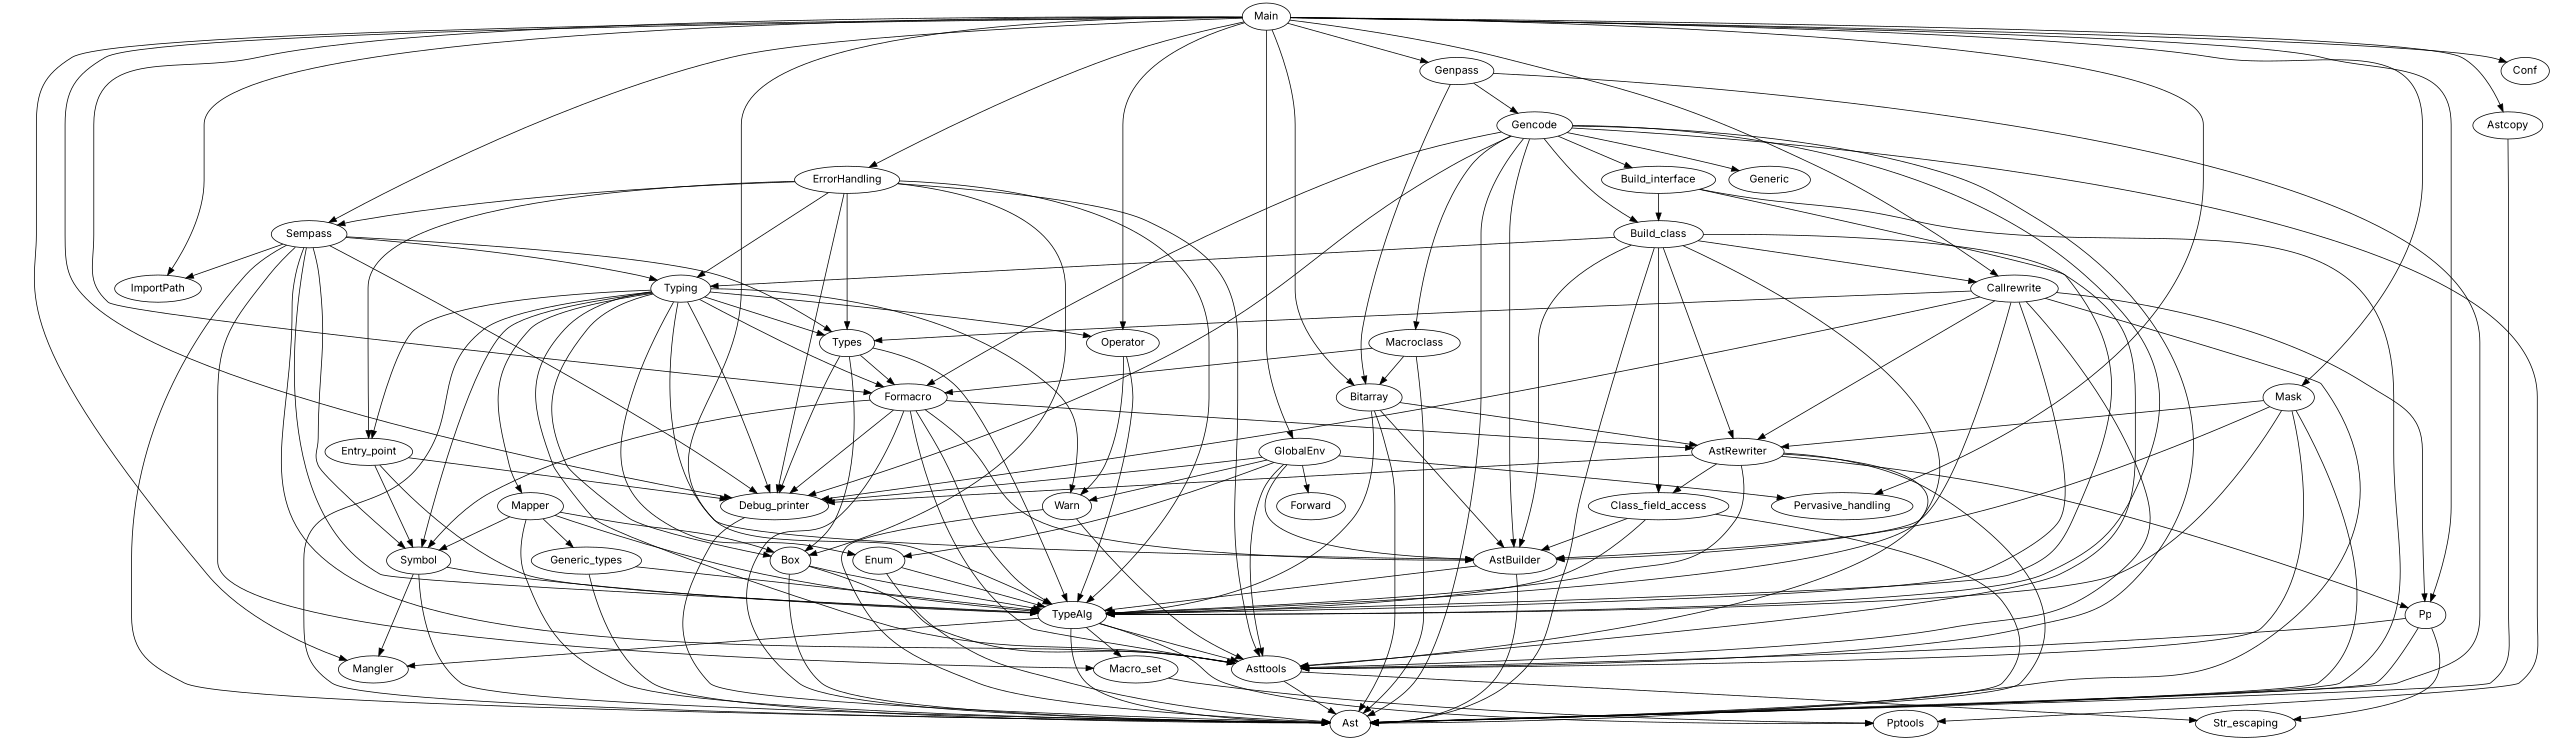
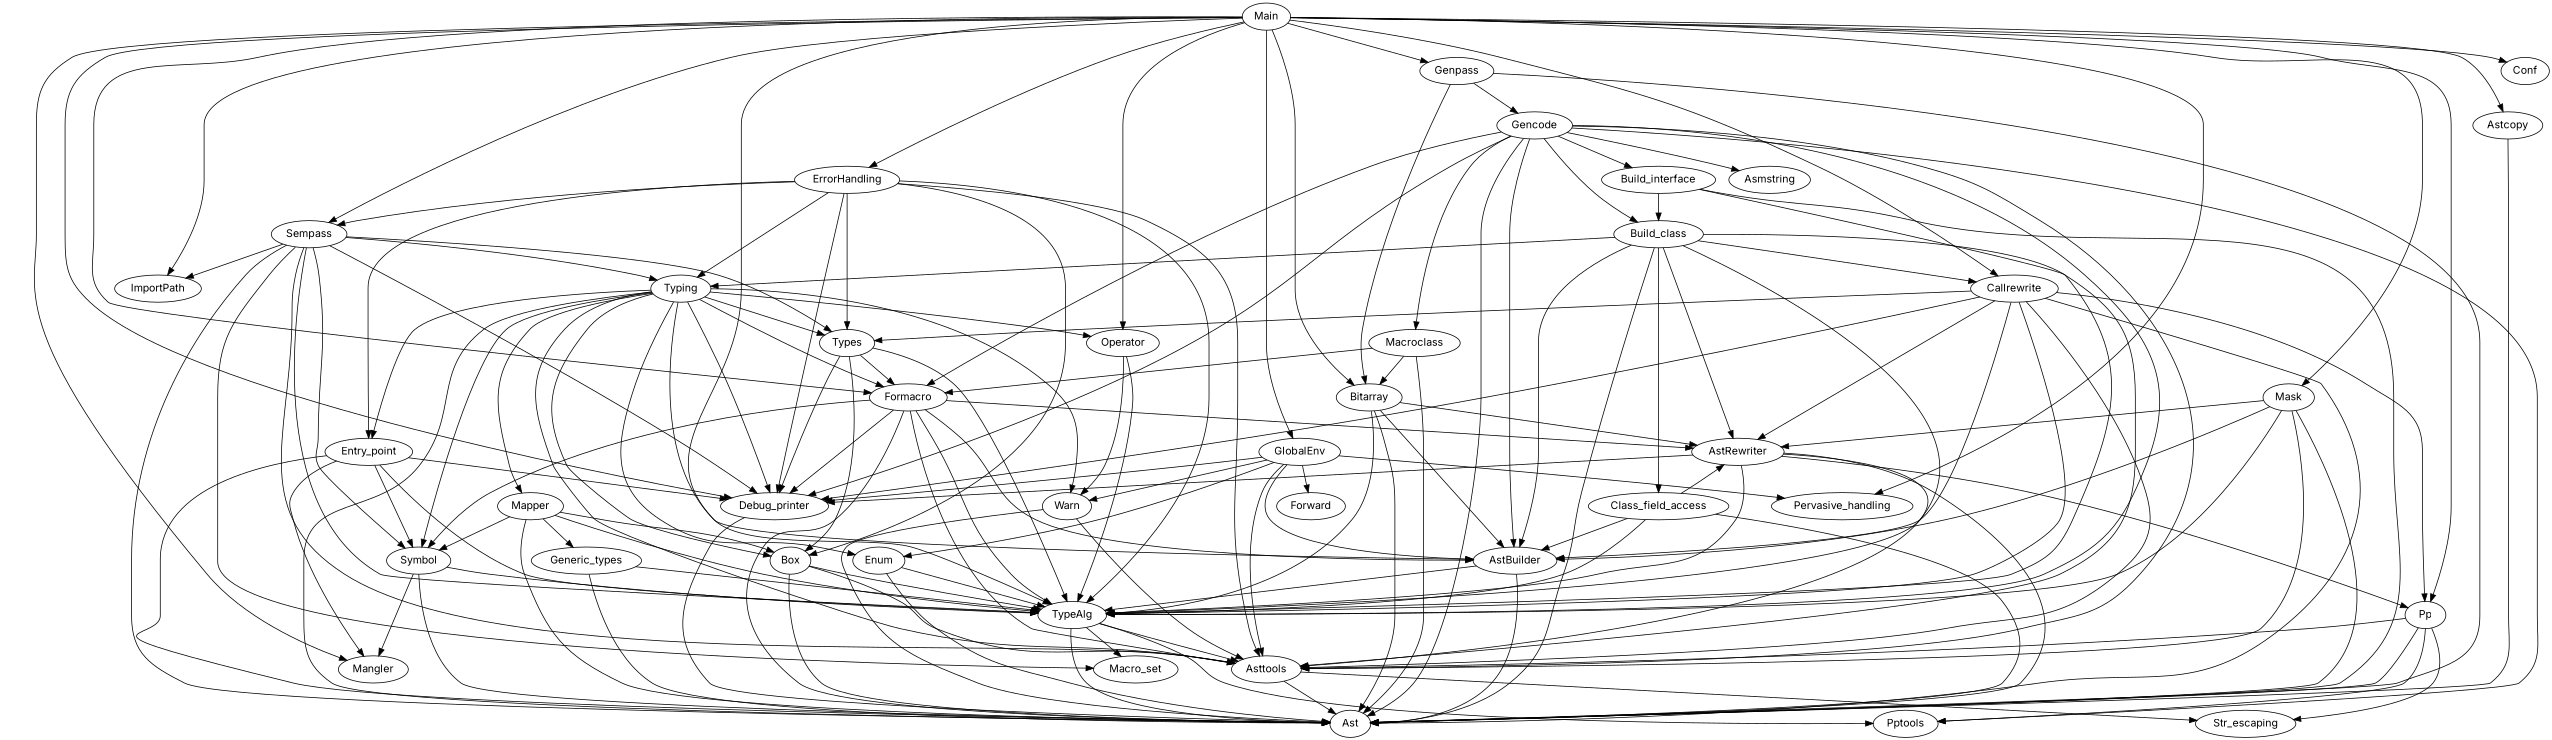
(1770, 180) -> (1770, 180)
(1698, 476) -> (1700, 481)
(774, 638) -> (301, 545)
none -> (313, 686)
(1516, 712) -> (2205, 706)
